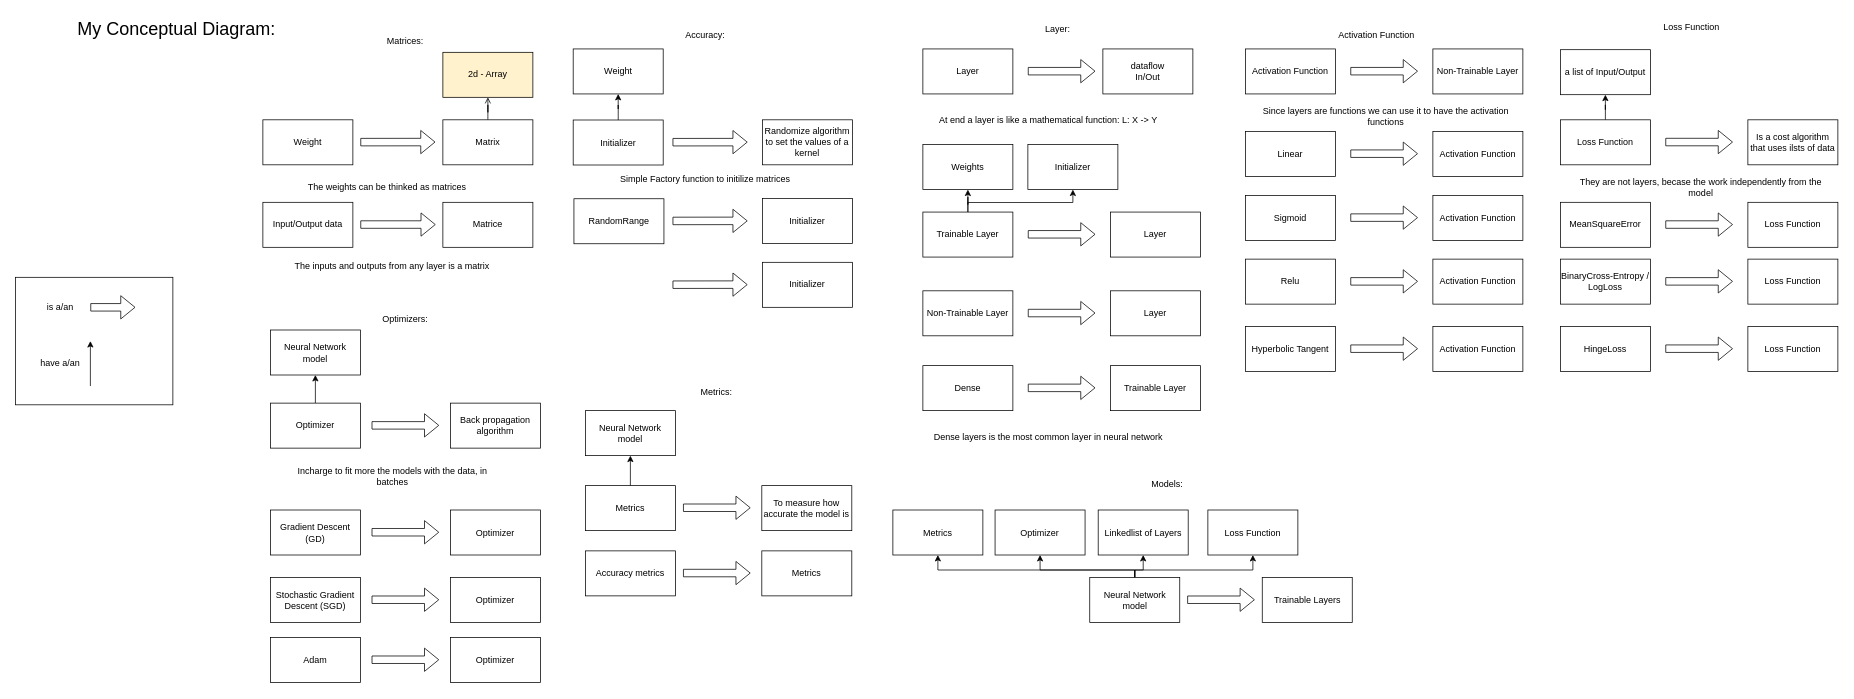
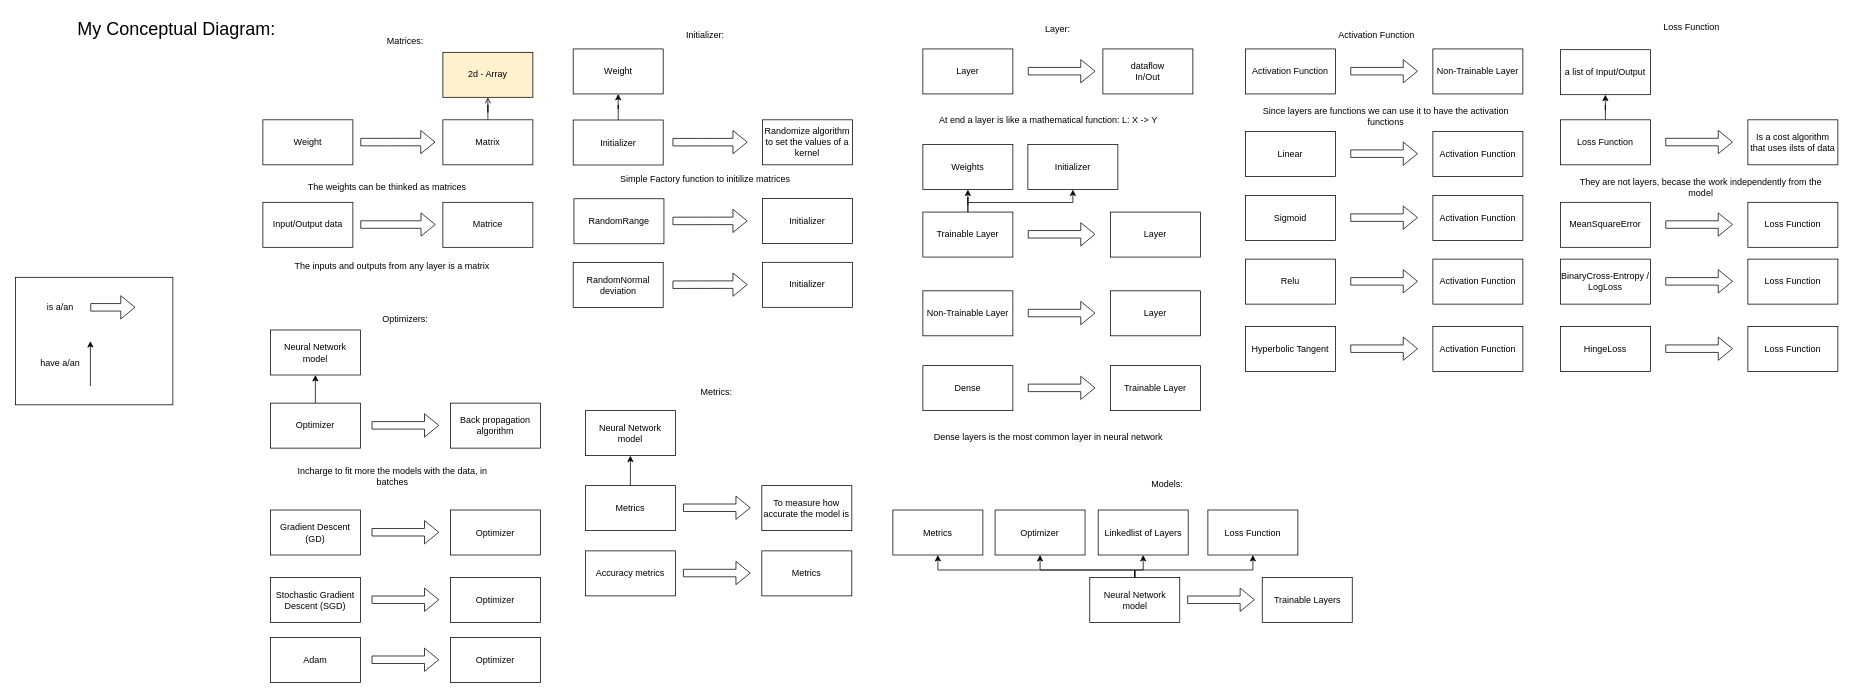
(705, 35) -> (705, 35)
none -> (618, 285)
